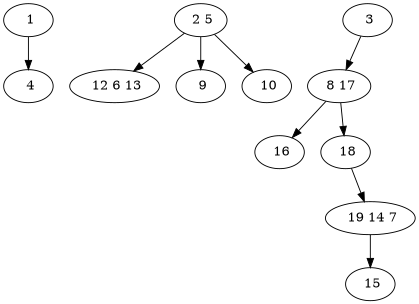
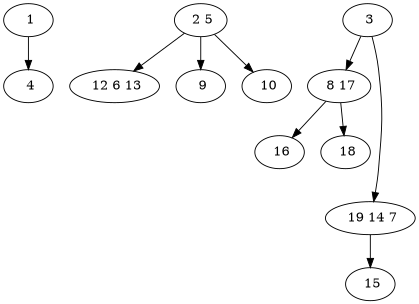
(356, 181) -> (382, 114)
